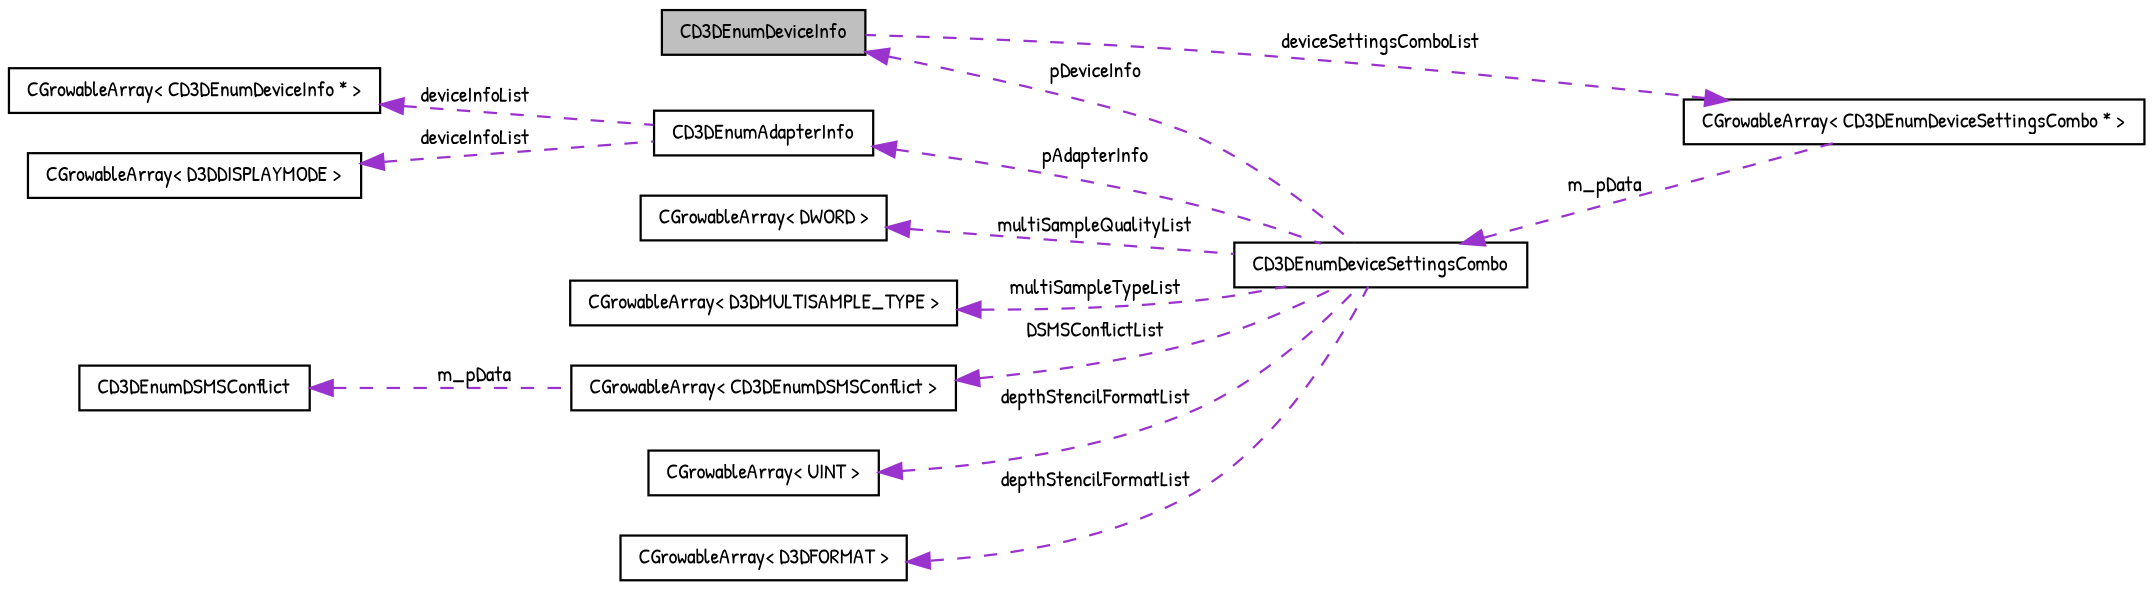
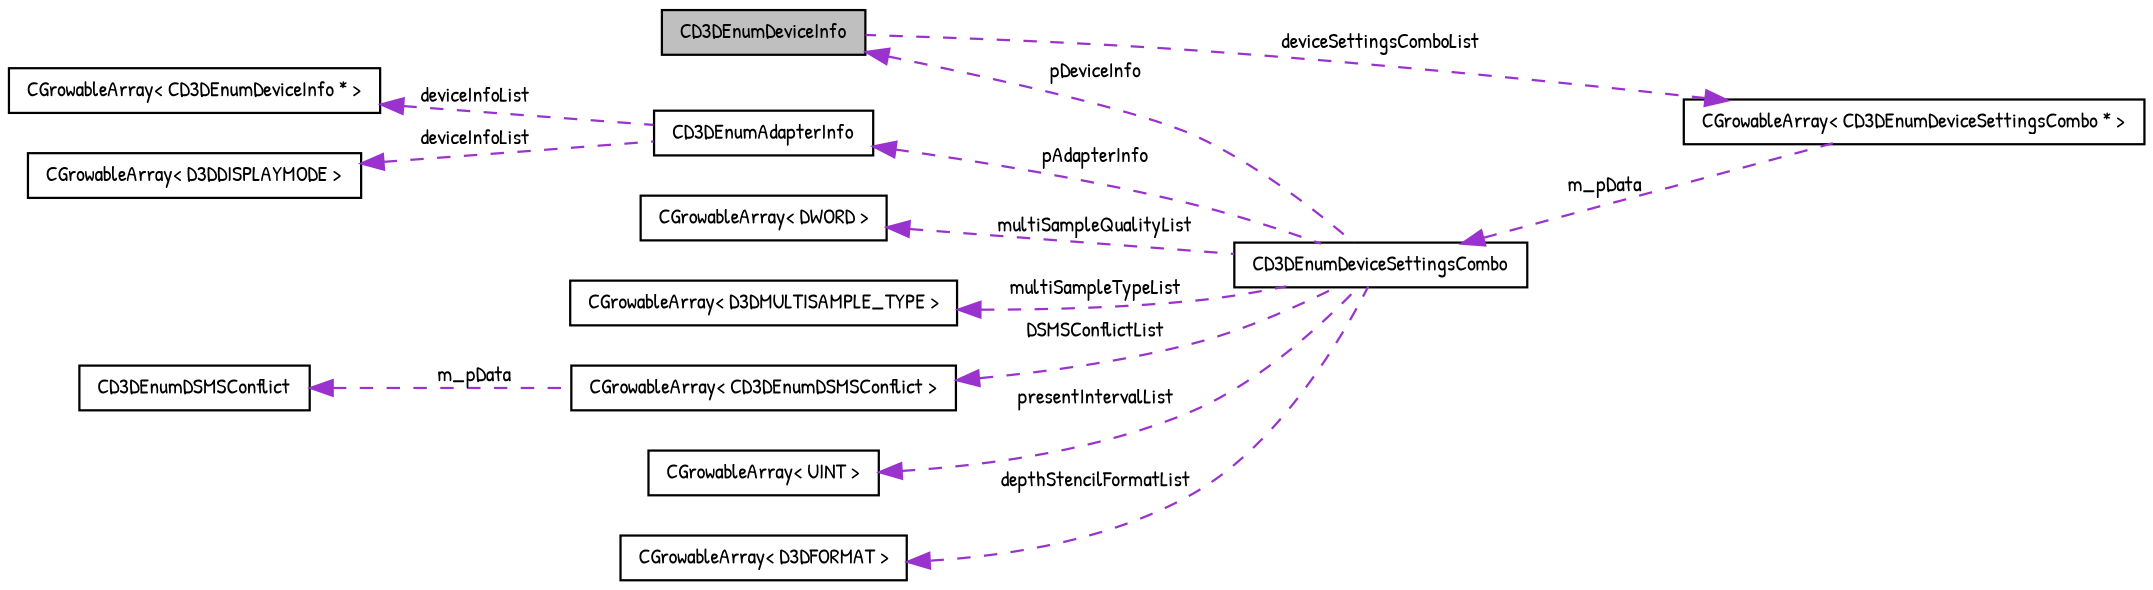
(1096, 398) -> (1096, 398)
